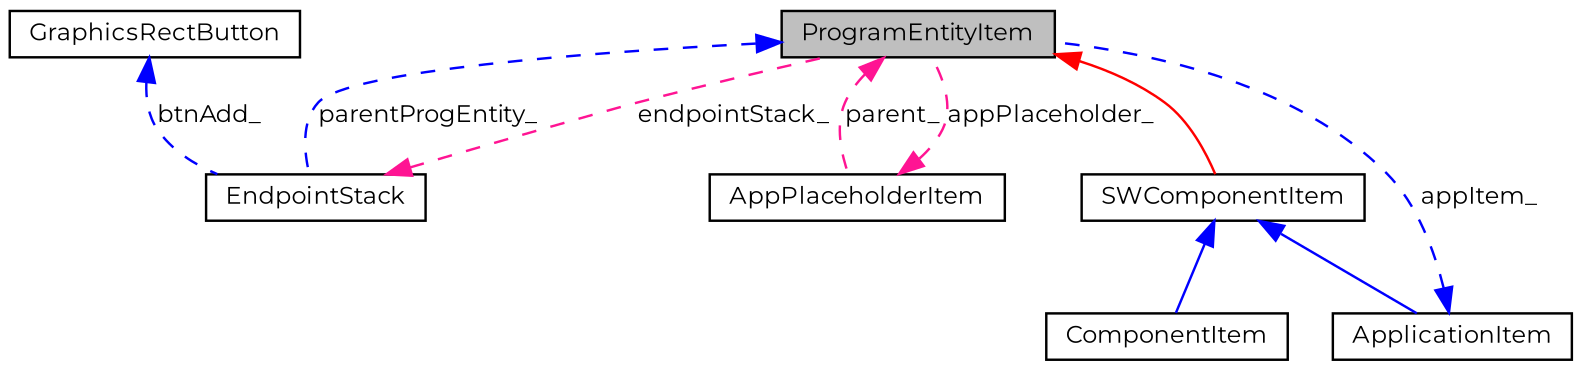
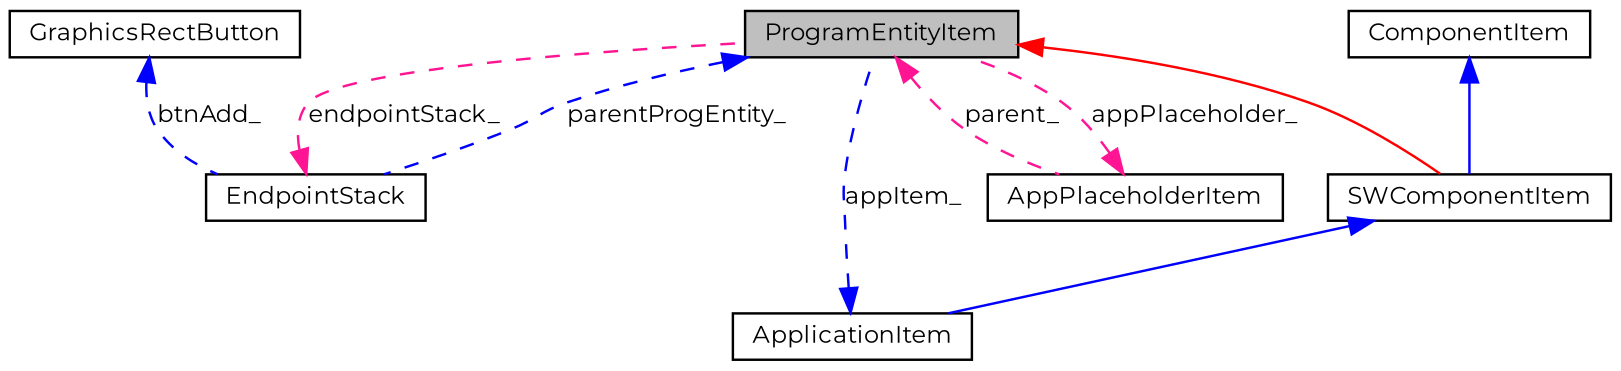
(1190, 278) -> (1469, 128)
